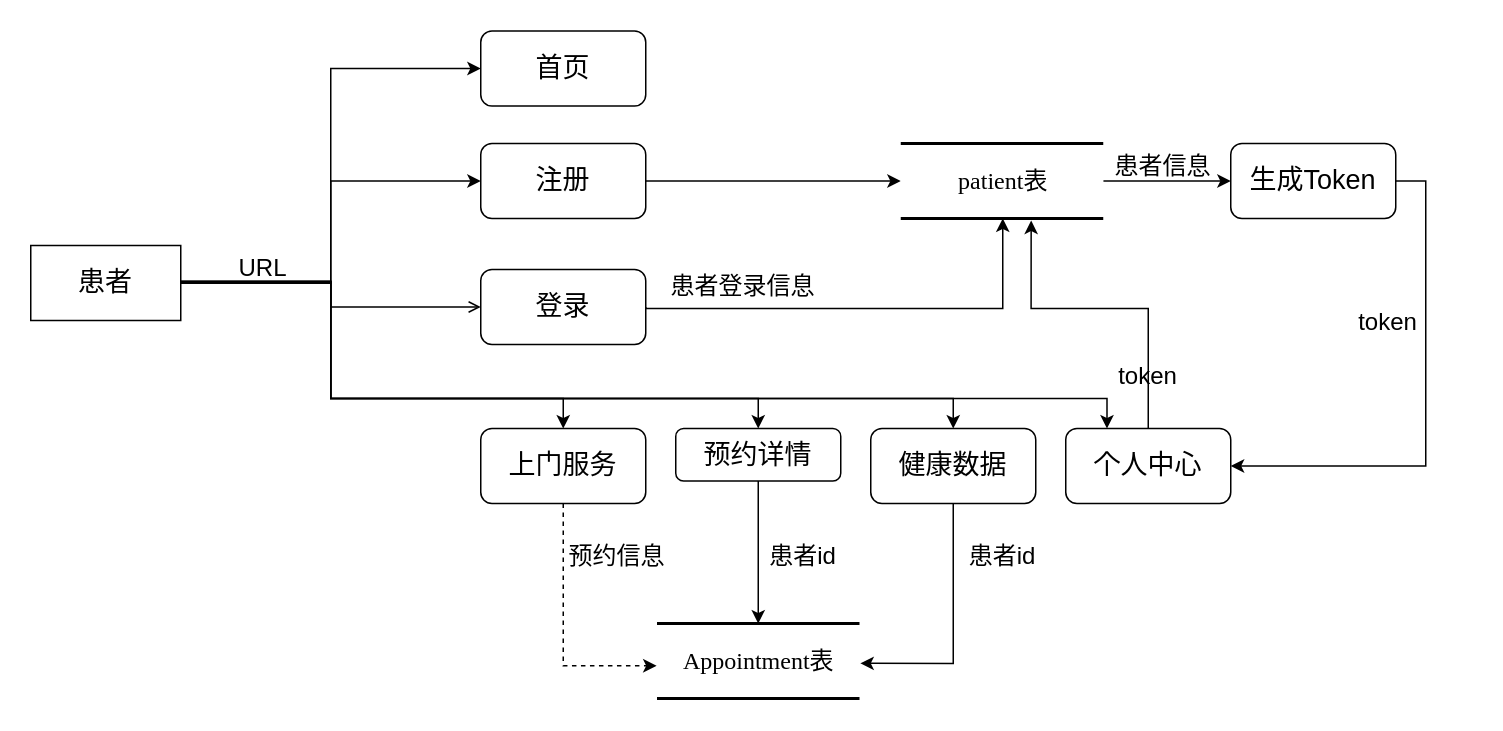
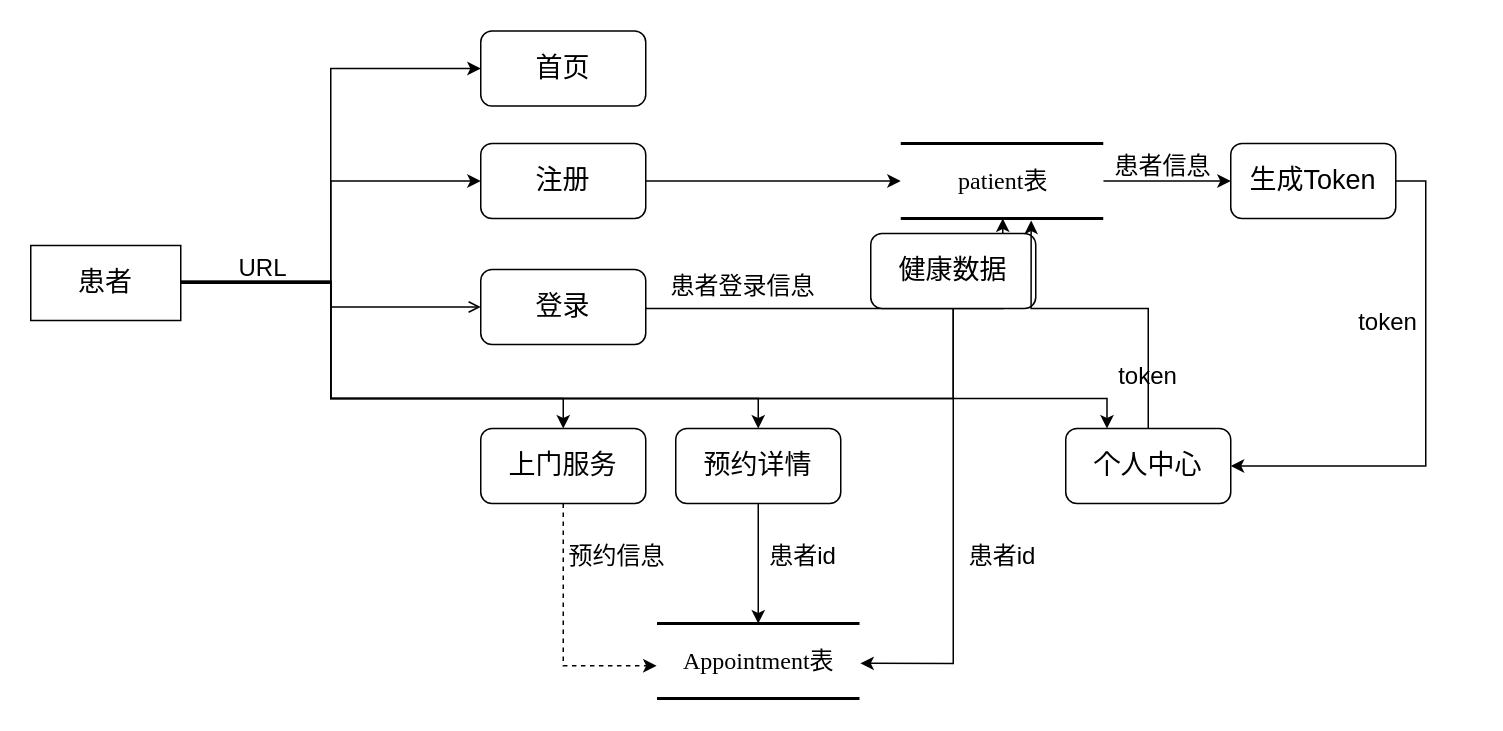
(758, 455) -> (758, 466)
(953, 466) -> (953, 271)
